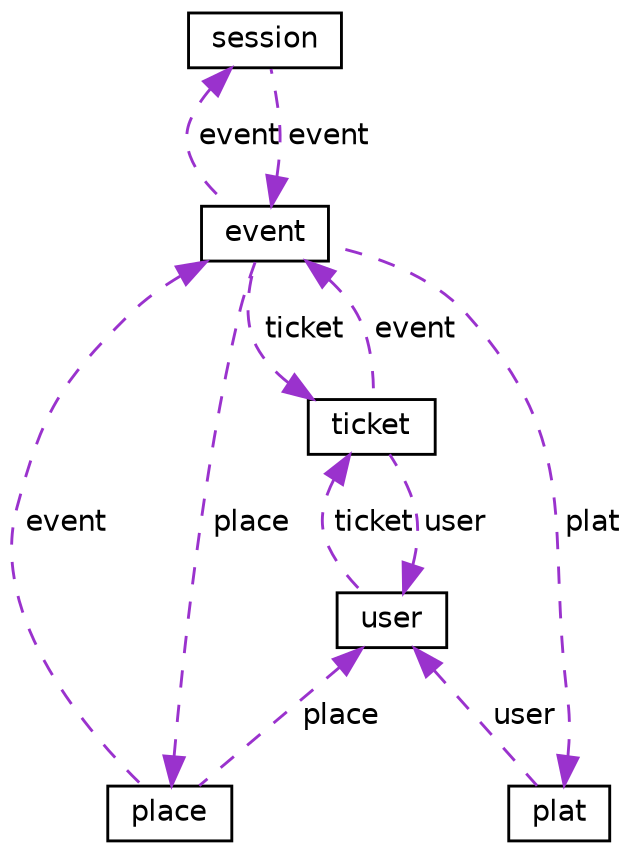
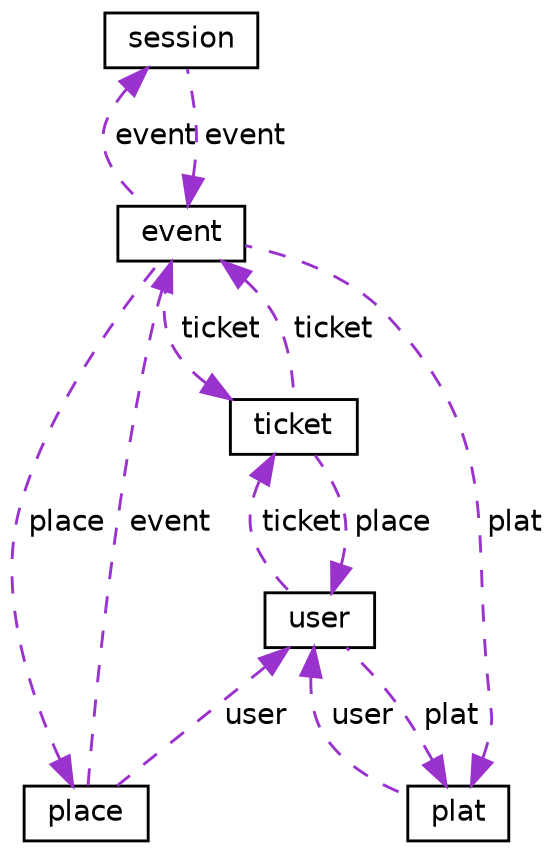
(411, 330) -> (330, 330)
(451, 524) -> (389, 524)
none -> (394, 700)
(337, 717) -> (252, 717)
